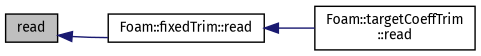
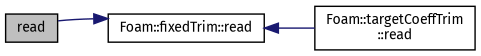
(90, 37) -> (76, 19)
